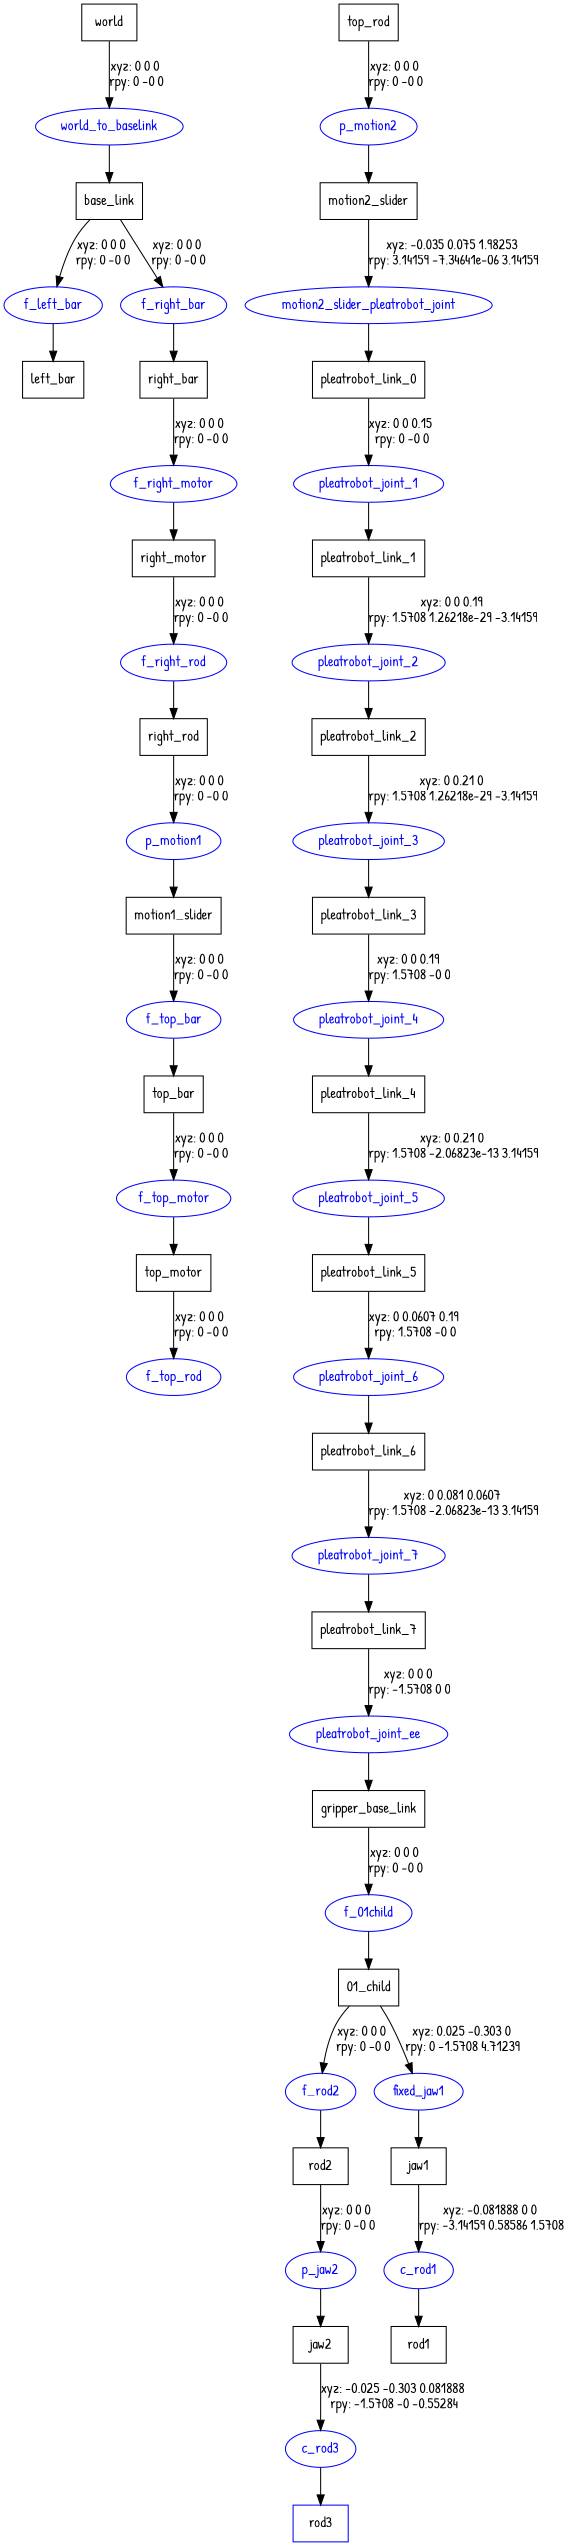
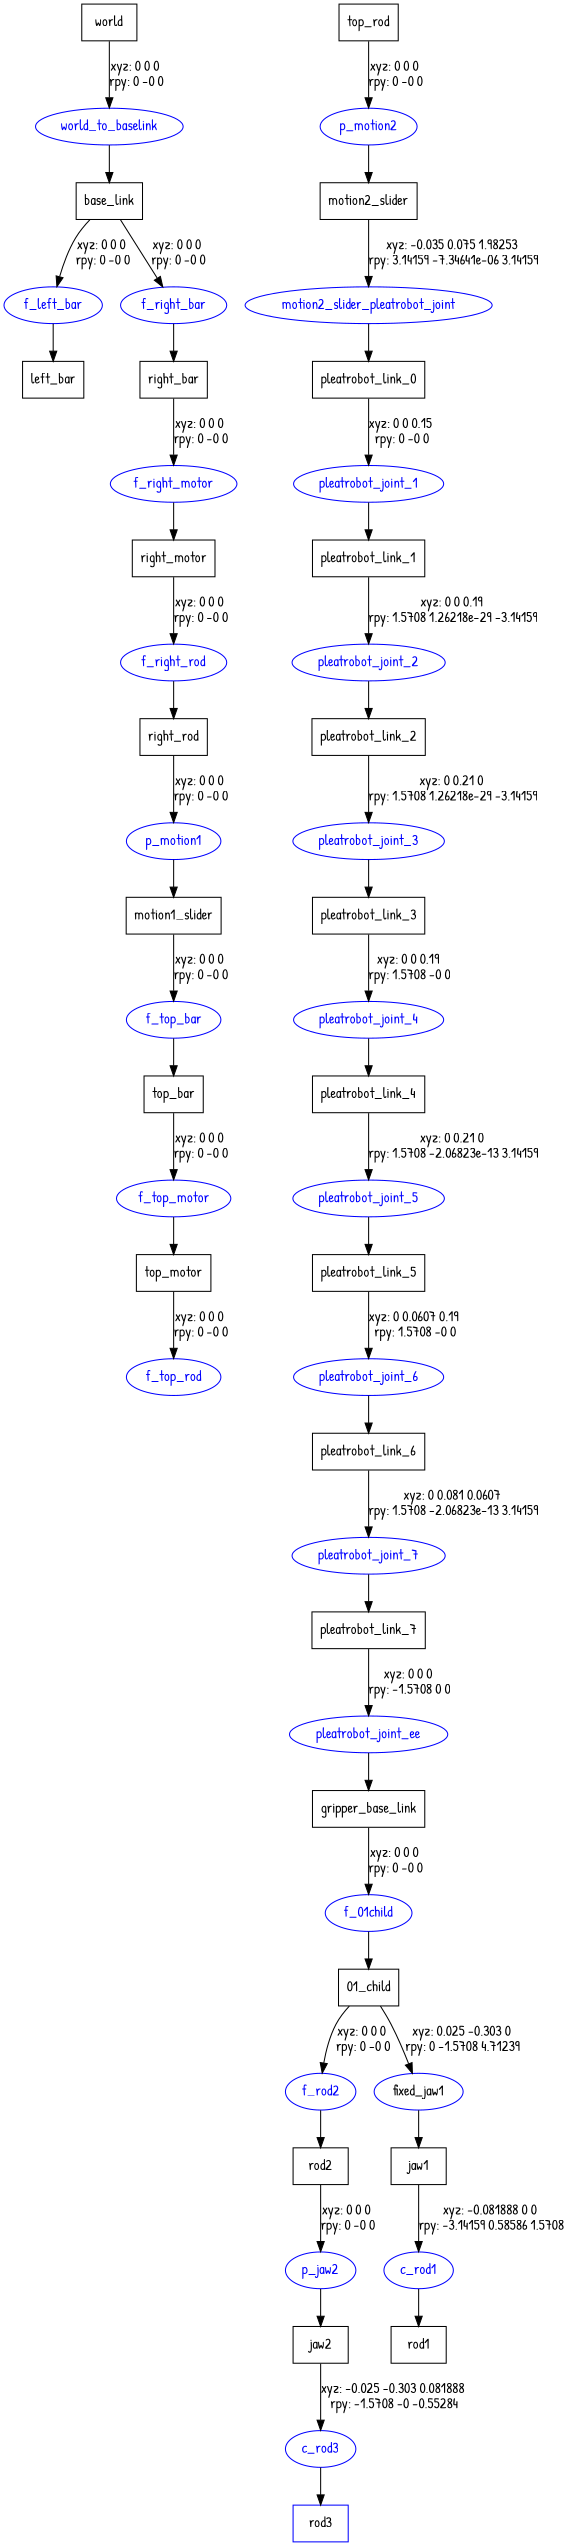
(419, 2092) -> (419, 2092)
